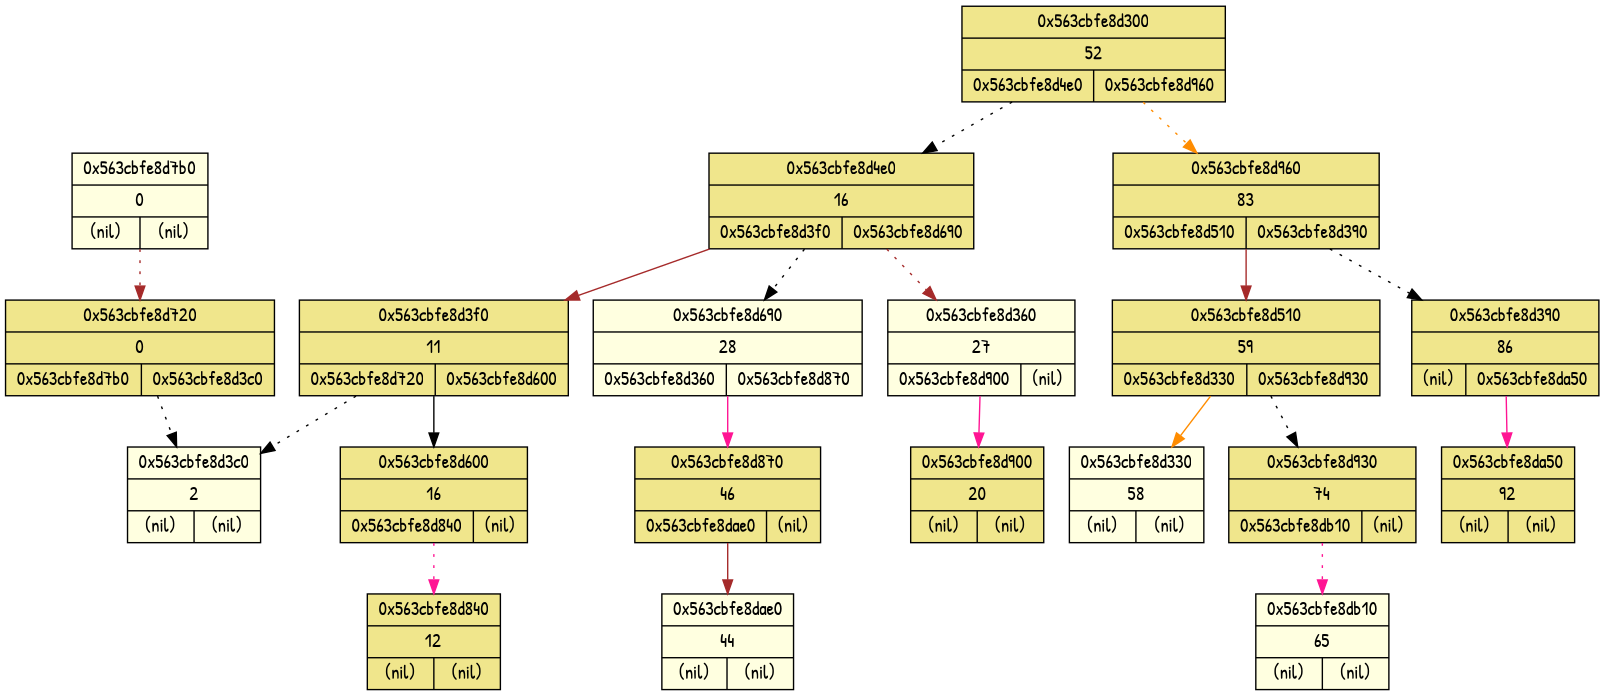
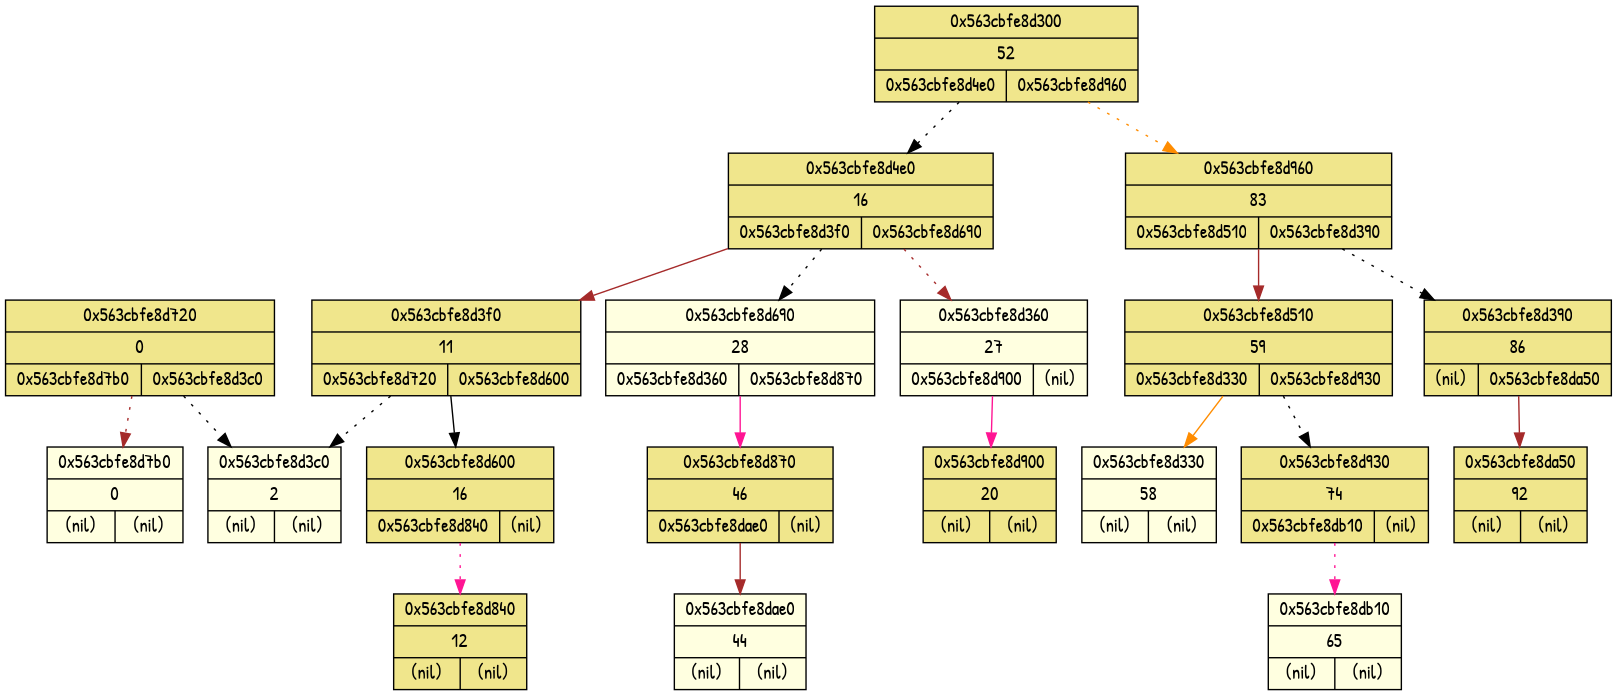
(140, 268) -> (129, 415)
(1507, 414) -> (1519, 414)
